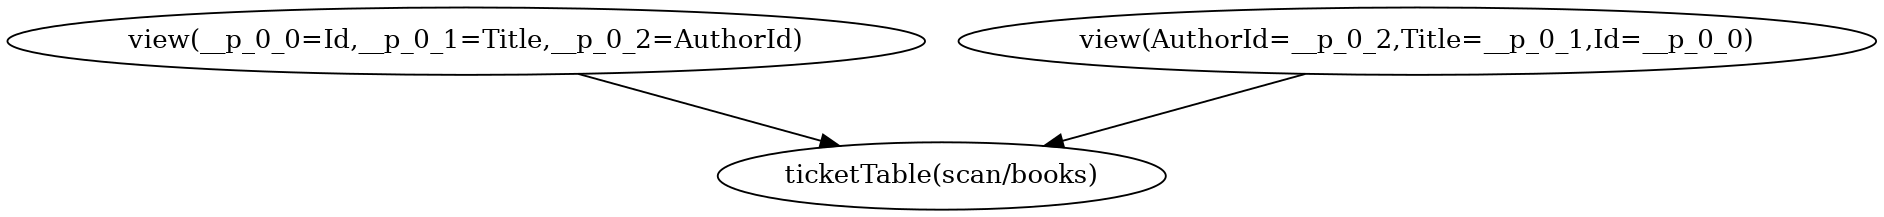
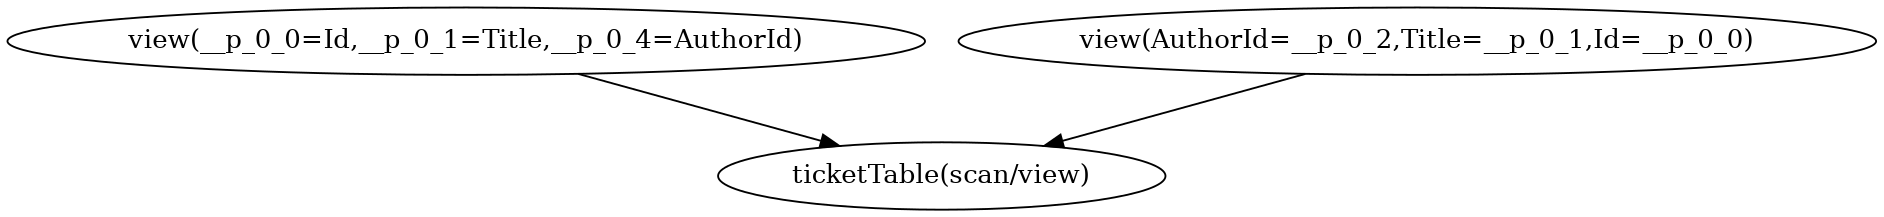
(466, 41) -> (466, 41)
(942, 176) -> (942, 176)
